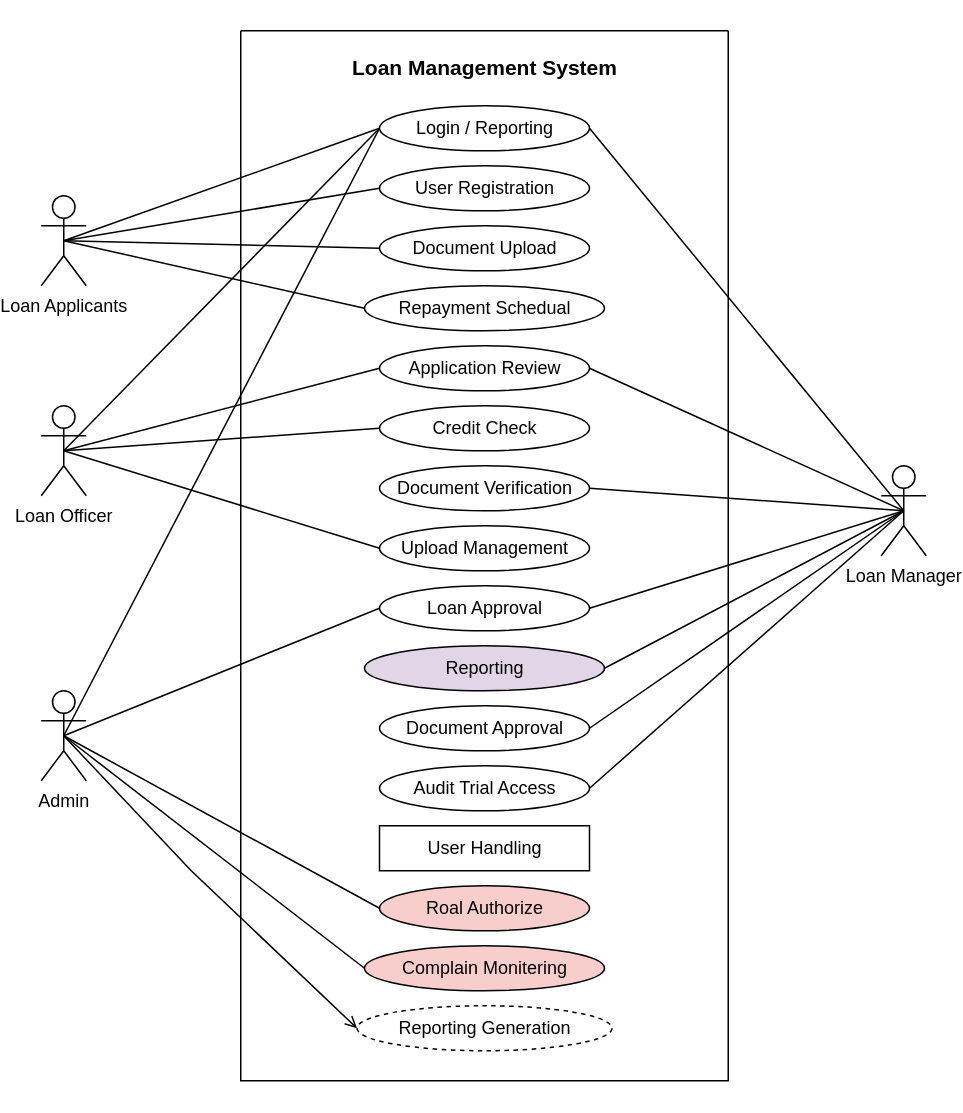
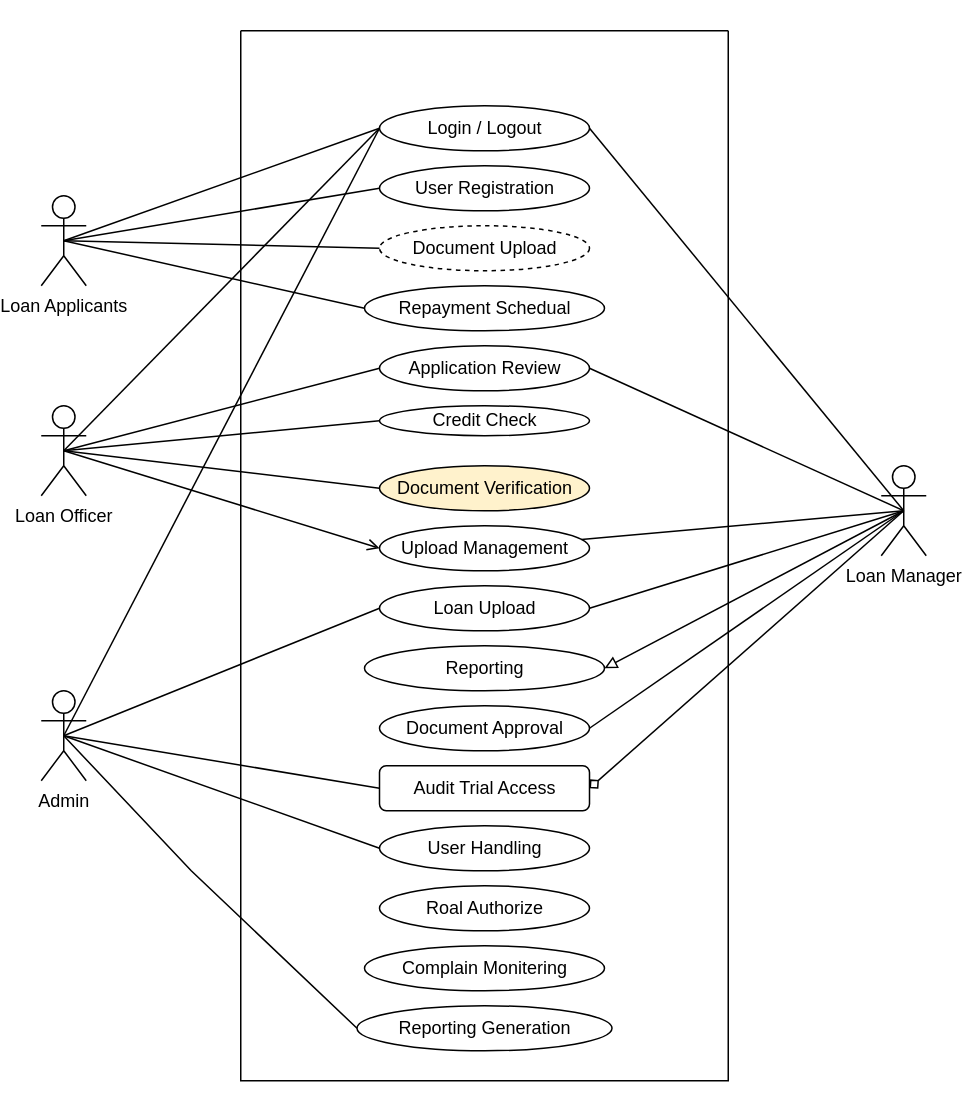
(485, 68) -> none
(485, 128) -> (485, 128)
(485, 248) -> (485, 248)
(485, 428) -> (485, 421)
none -> (228, 470)
(485, 488) -> (485, 488)
(743, 499) -> (735, 526)
(374, 546) -> (372, 546)
(485, 608) -> (485, 608)
(612, 664) -> (617, 662)
(485, 668) -> (485, 668)
none -> (228, 763)
(595, 784) -> (600, 779)
(485, 788) -> (485, 788)
none -> (228, 794)
(227, 825) -> none
(485, 848) -> (485, 848)
(219, 856) -> none
(485, 908) -> (485, 908)
(485, 968) -> (485, 968)
(352, 1024) -> (353, 1025)
(485, 1028) -> (485, 1028)
